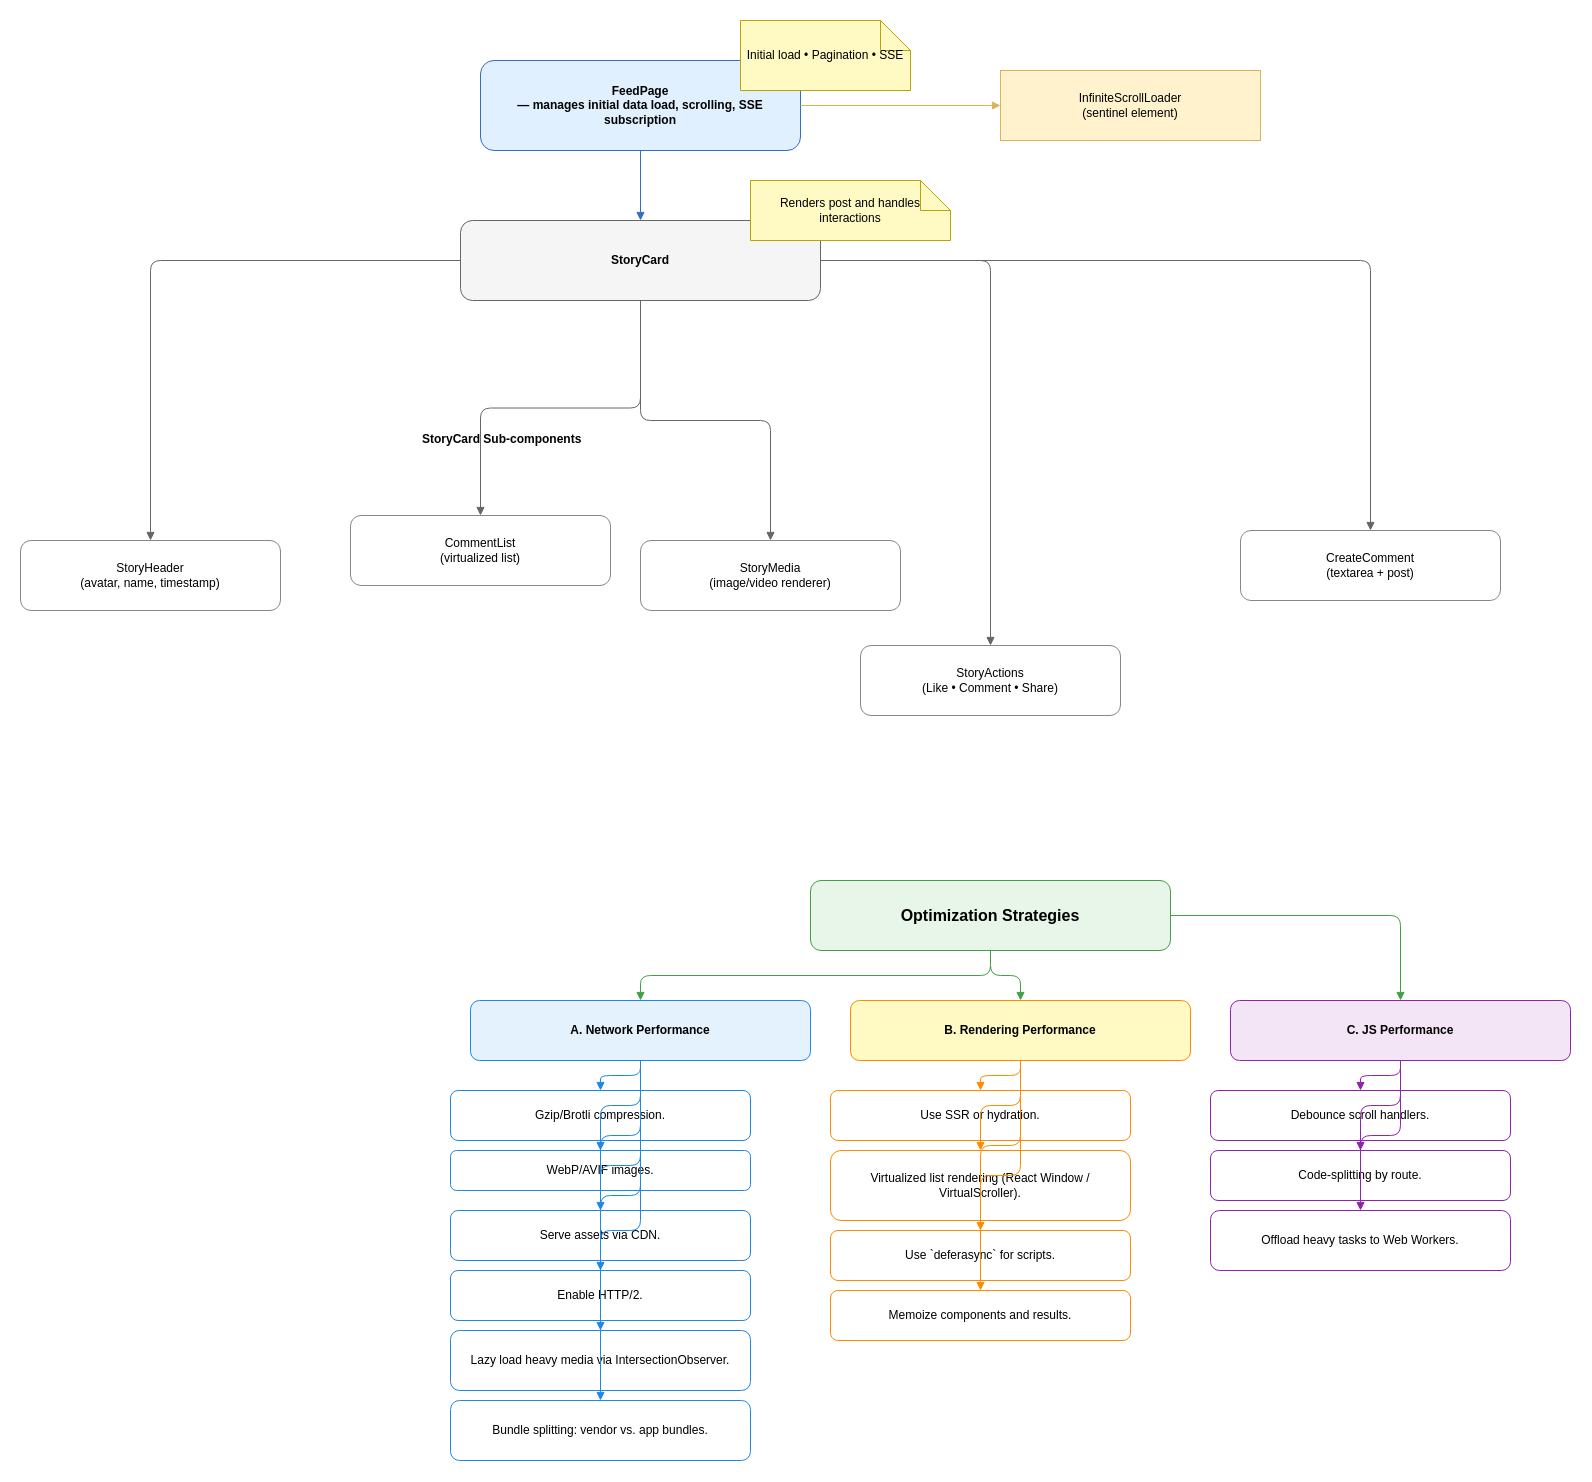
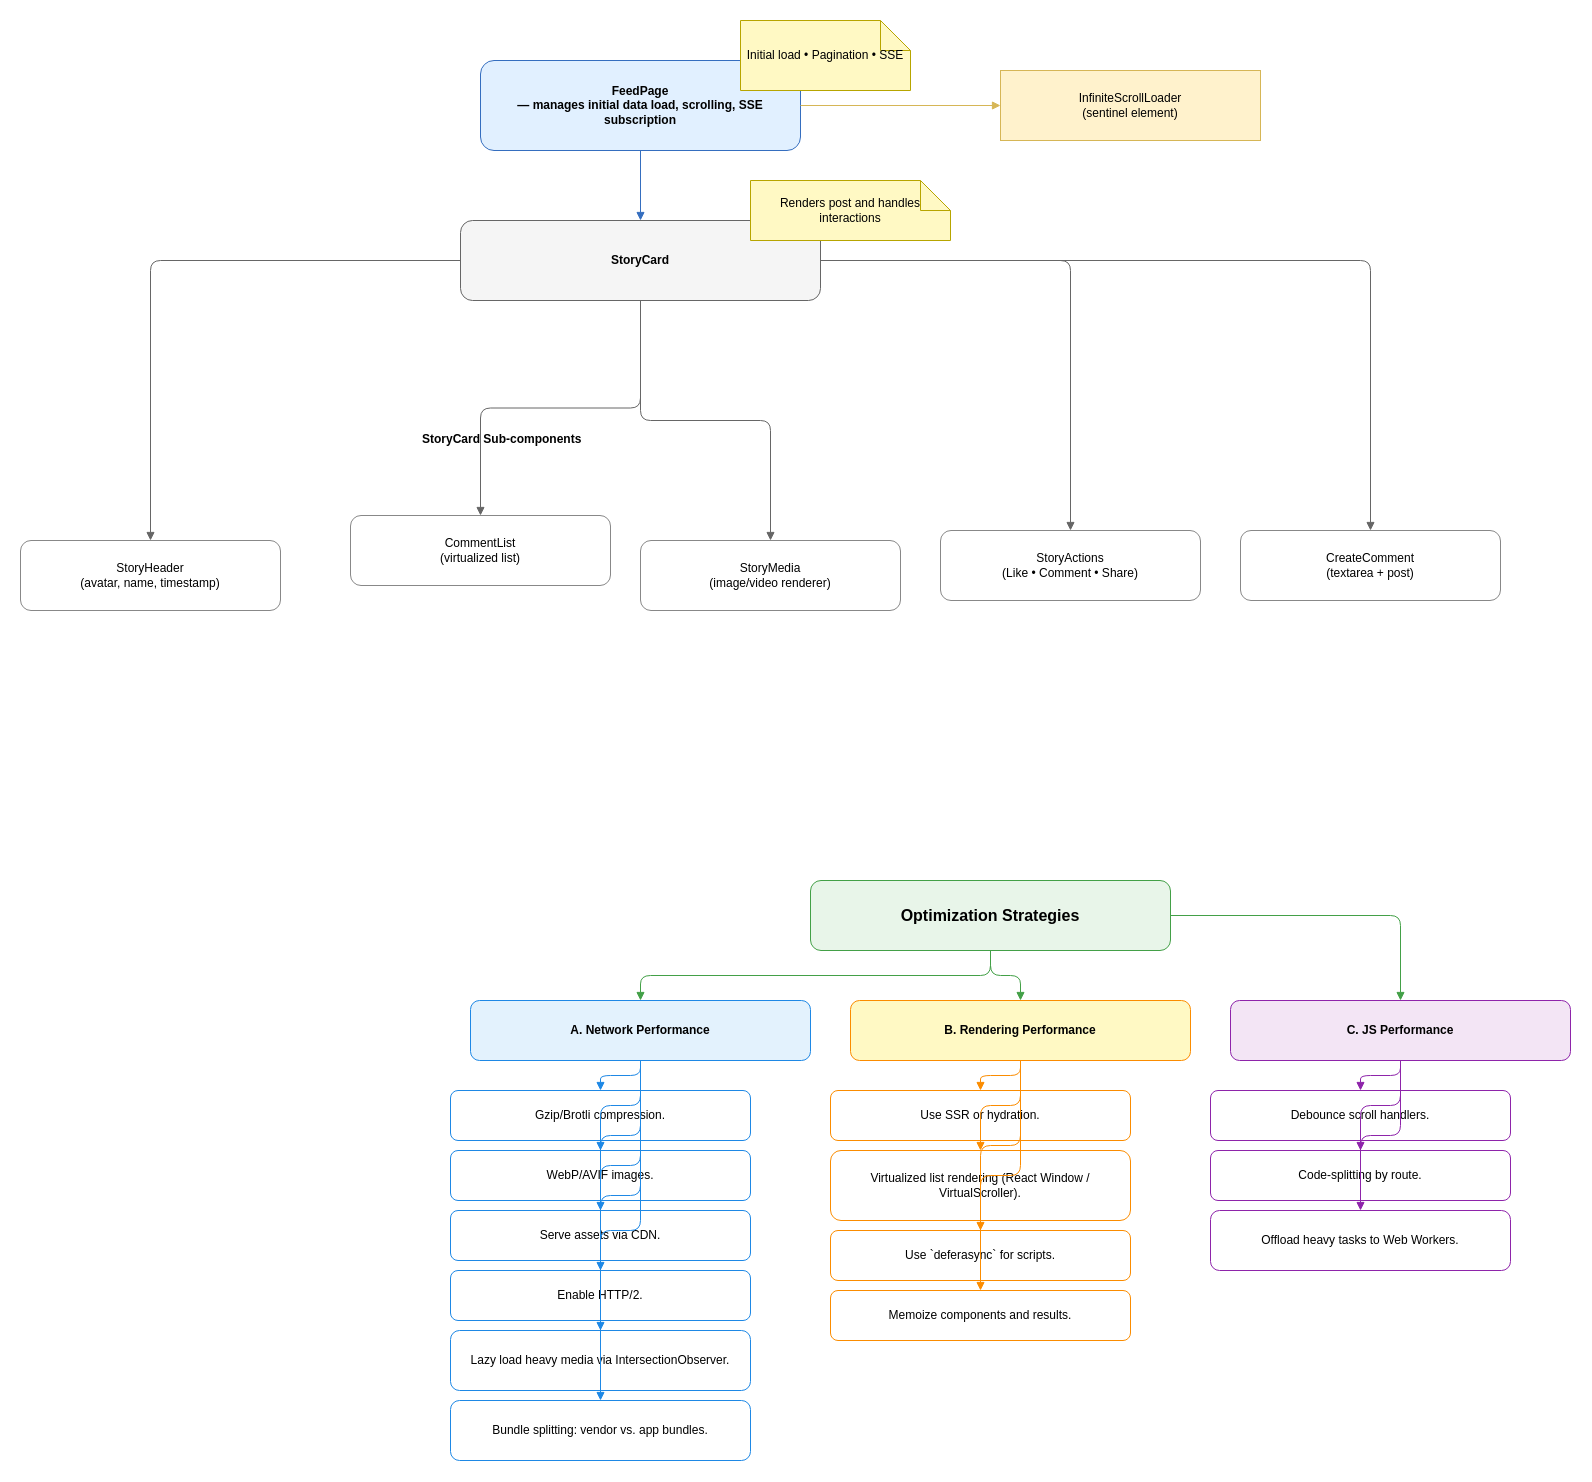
(991, 681) -> (1071, 566)
(601, 1171) -> (601, 1176)
